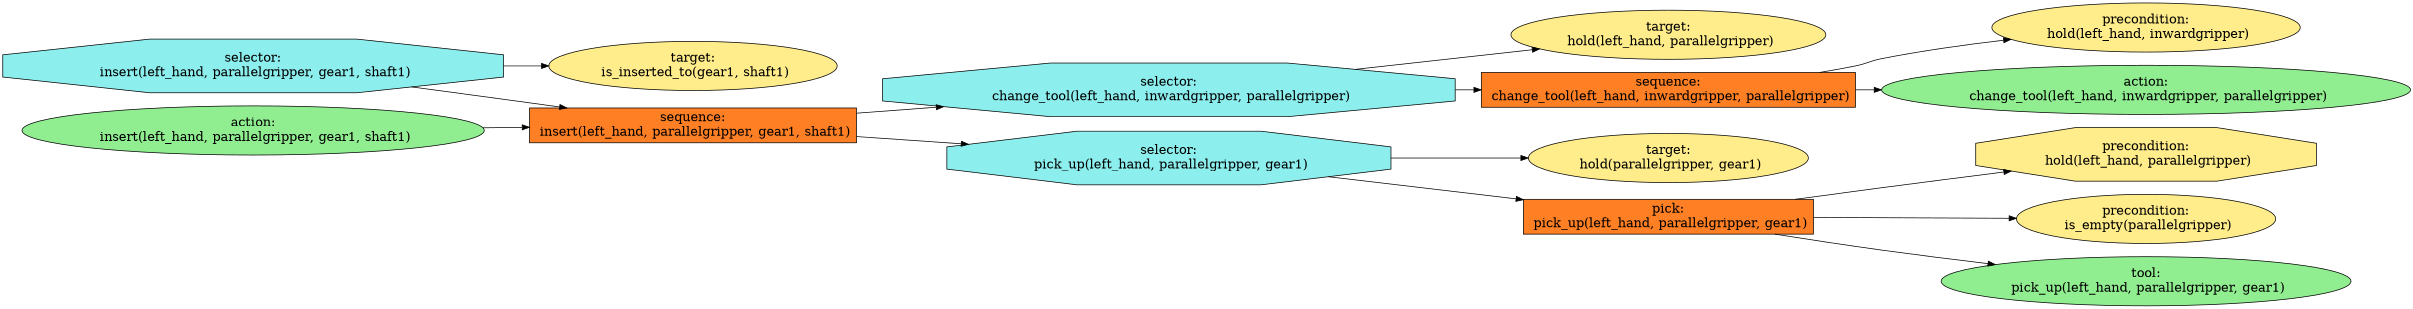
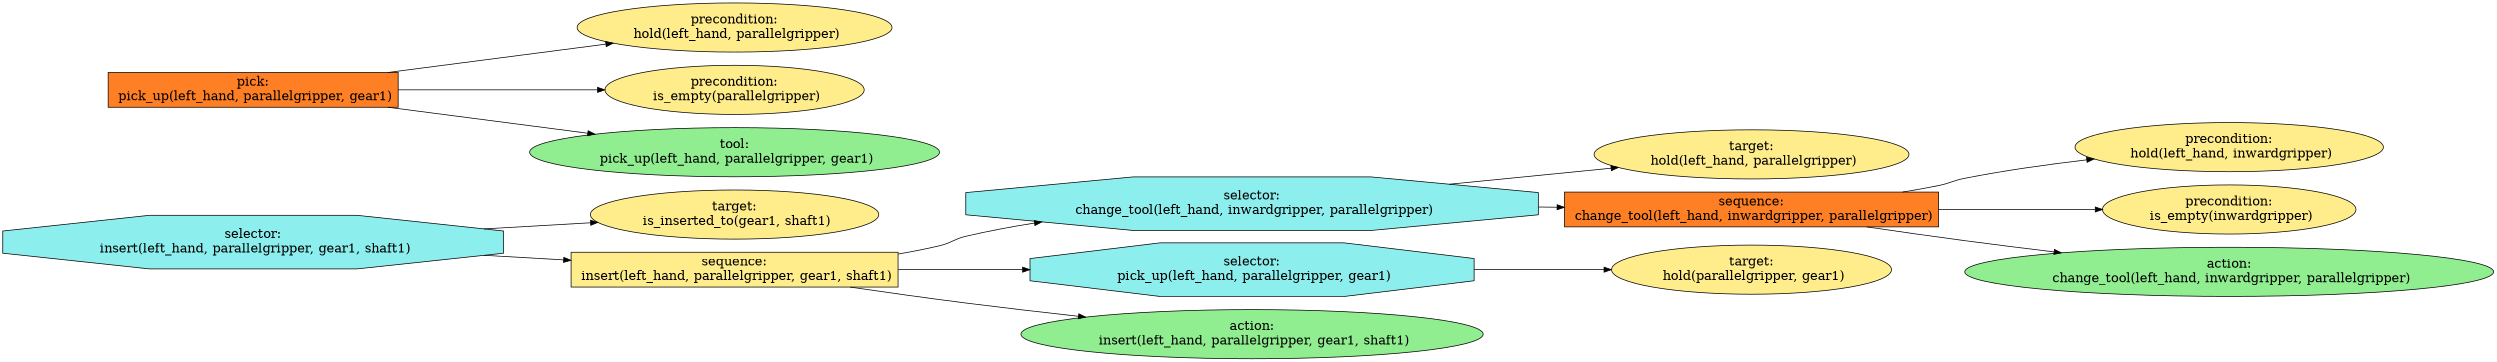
(693, 125) -> (735, 270)
(502, 128) -> (964, 303)
(2146, 154) -> (735, 28)
(1422, 188) -> none
none -> (2229, 209)
